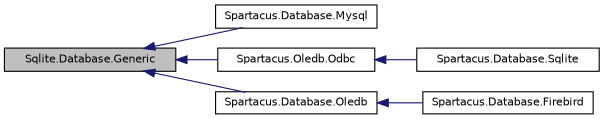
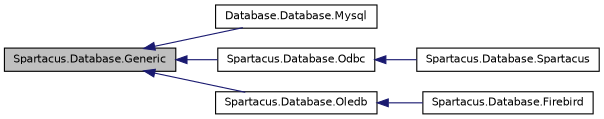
(296, 17) -> (296, 17)
(90, 60) -> (90, 60)
(296, 60) -> (296, 60)
(508, 60) -> (508, 60)
